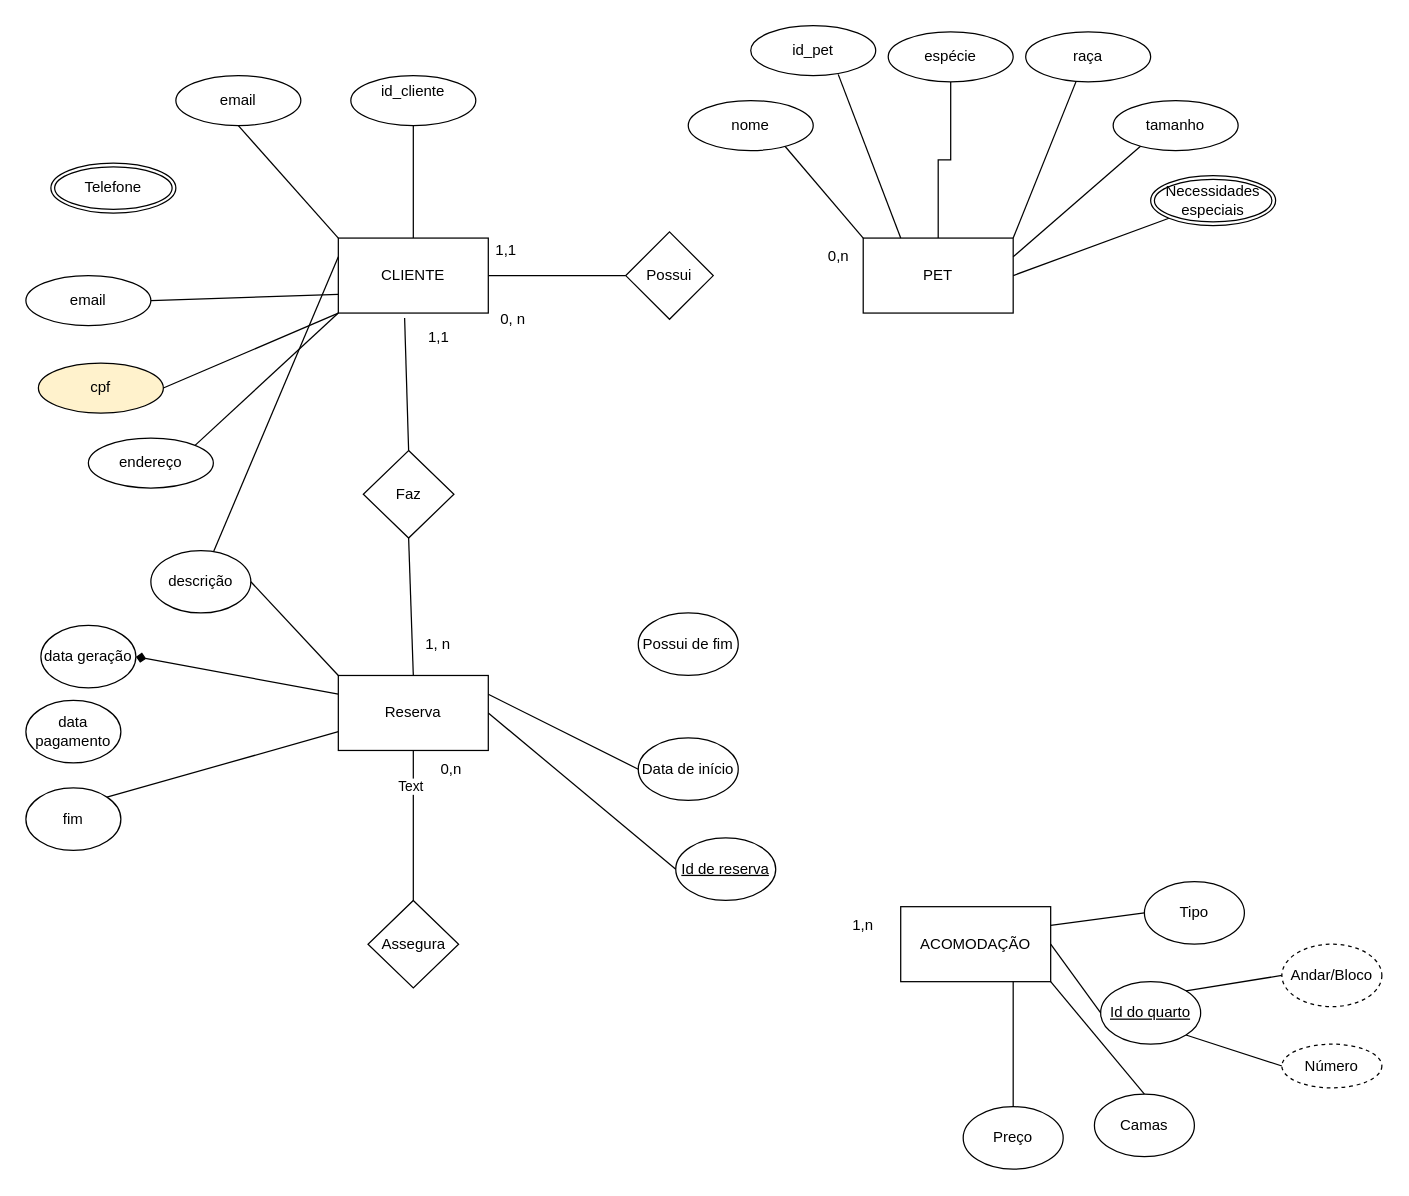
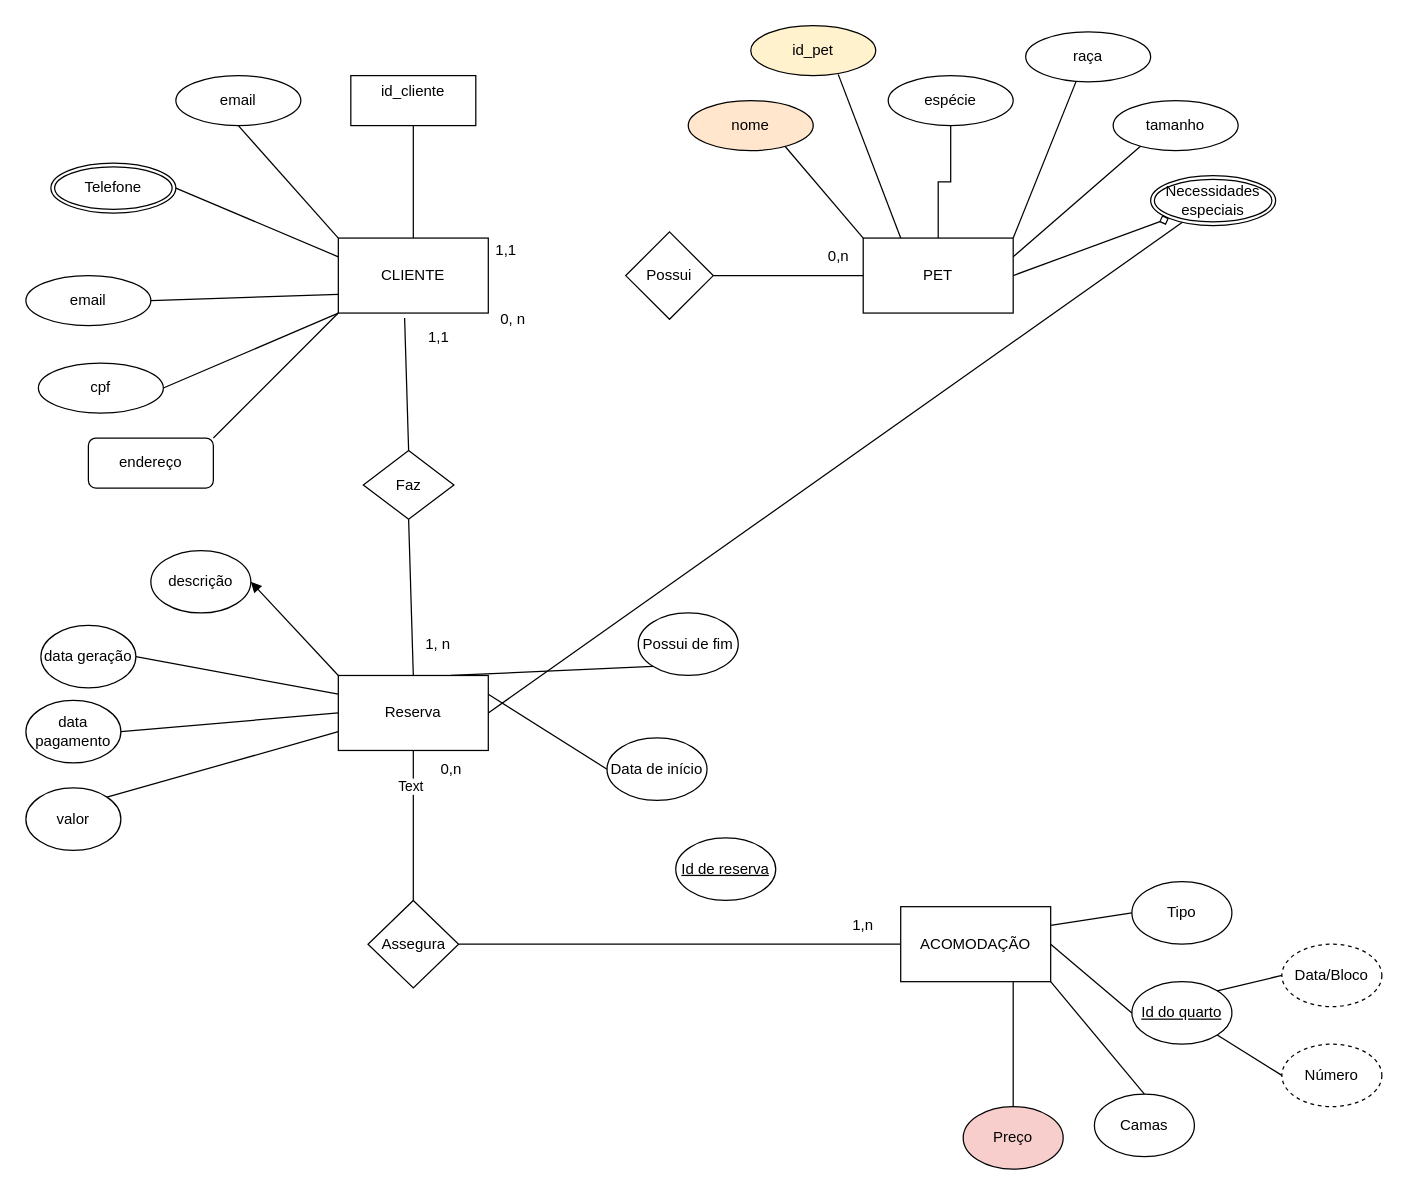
(813, 51) -> (813, 51)
(951, 57) -> (951, 101)
(413, 101) -> (413, 101)
(751, 126) -> (751, 126)
(1163, 220) -> (1159, 222)
(556, 276) -> none
none -> (788, 276)
(101, 388) -> (101, 388)
(254, 455) -> (257, 223)
(151, 463) -> (151, 463)
(408, 494) -> (408, 485)
(255, 586) -> (258, 590)
(146, 659) -> (142, 658)
none -> (602, 669)
none -> (229, 723)
(688, 769) -> (657, 769)
(582, 791) -> (844, 461)
(73, 819) -> (73, 819)
(1194, 913) -> (1182, 913)
none -> (680, 944)
(1332, 976) -> (1332, 976)
(1151, 1013) -> (1182, 1013)
(1332, 1066) -> (1332, 1076)
(1013, 1138) -> (1013, 1138)
